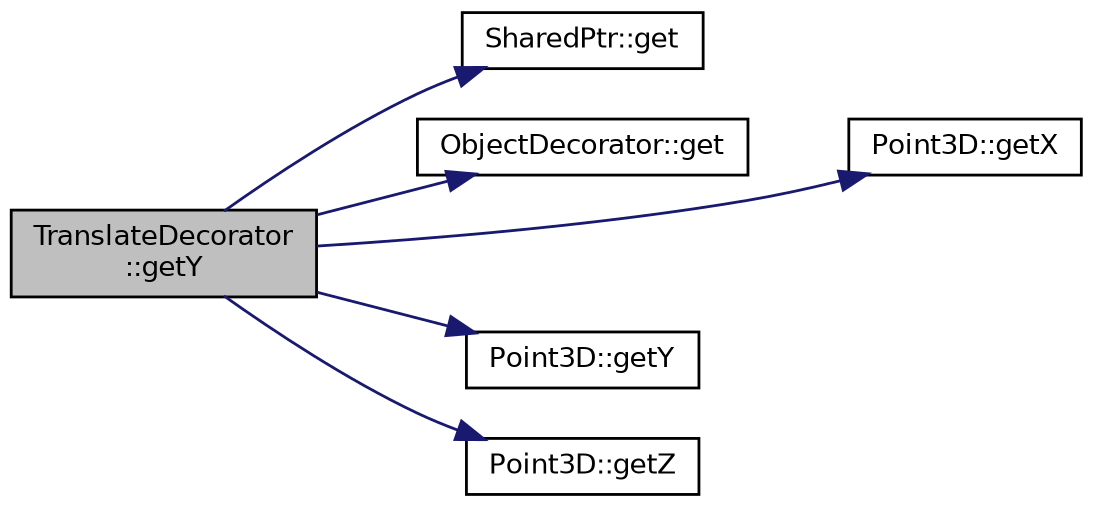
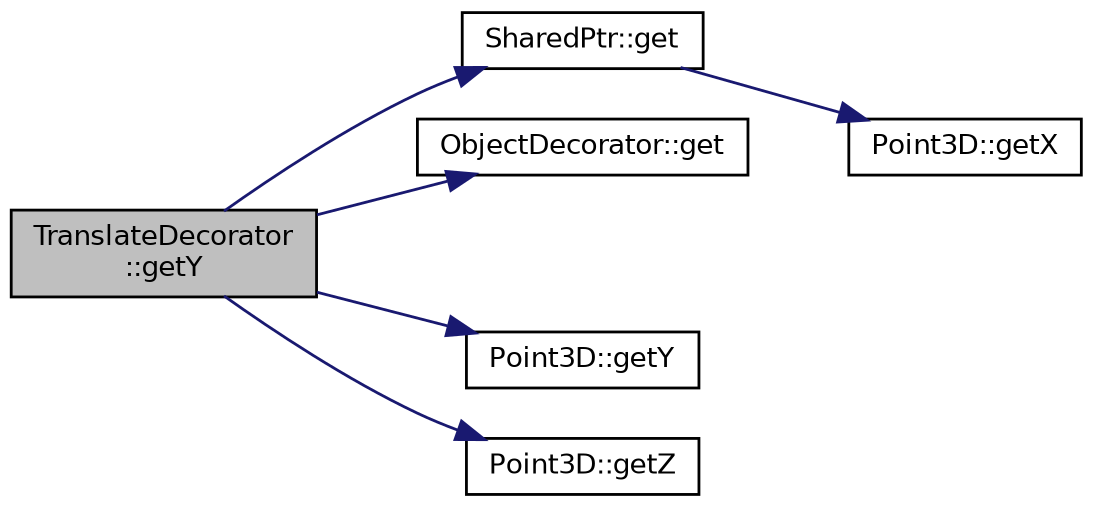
(580, 224) -> (760, 90)
